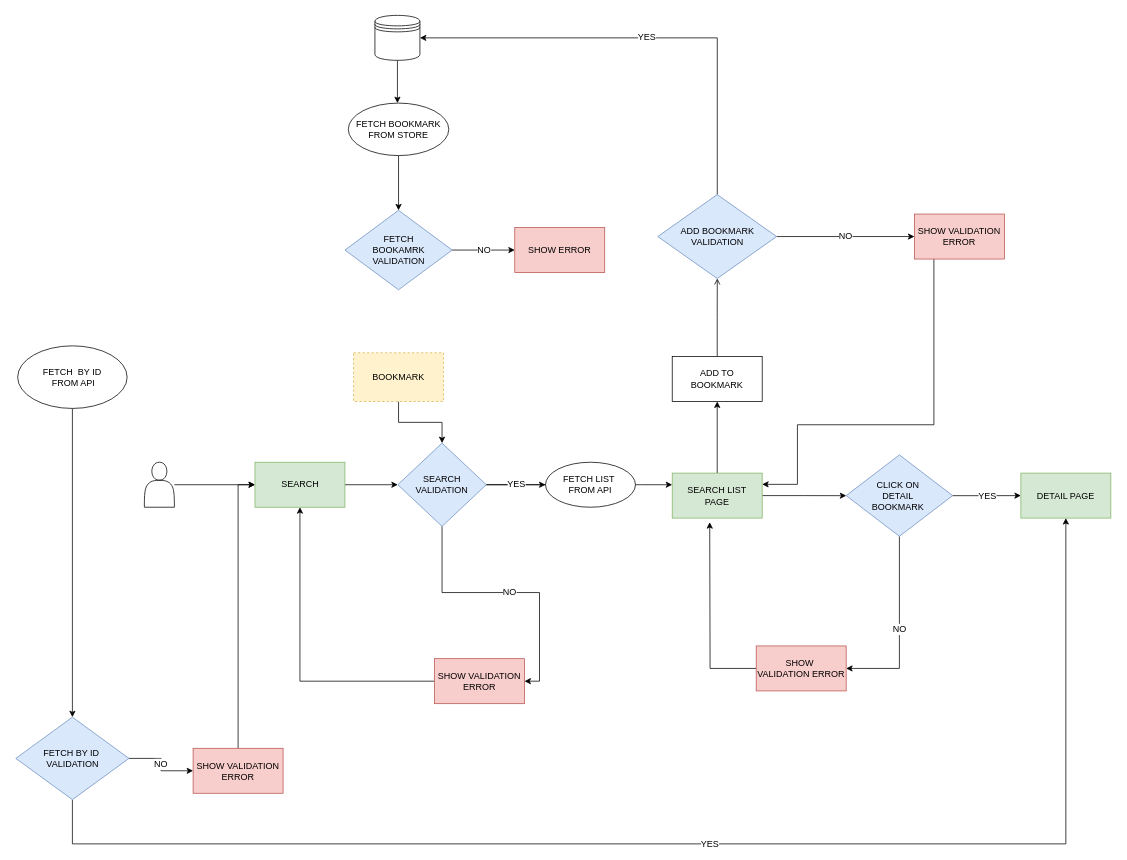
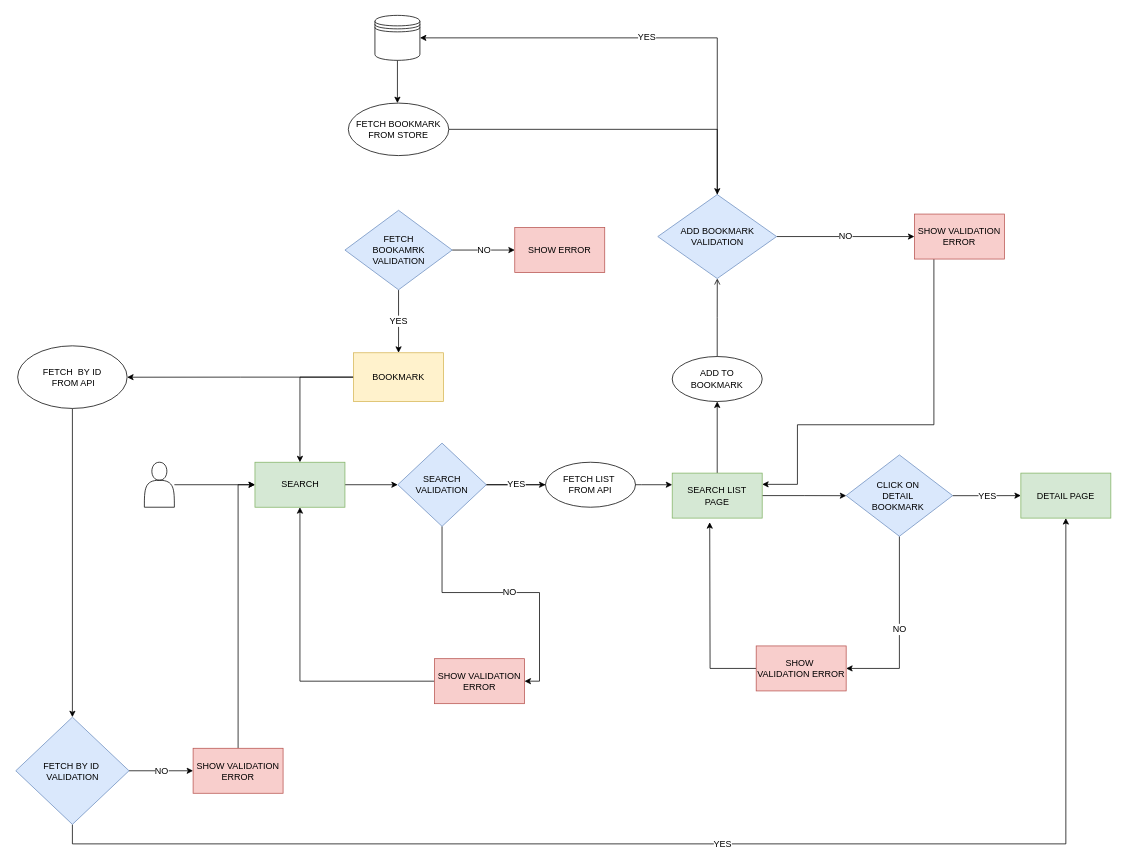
(399, 180) -> (582, 129)
none -> (399, 319)
(399, 377) -> (399, 377)
(717, 379) -> (717, 379)
(411, 422) -> (157, 377)
none -> (300, 456)
(72, 759) -> (72, 771)
